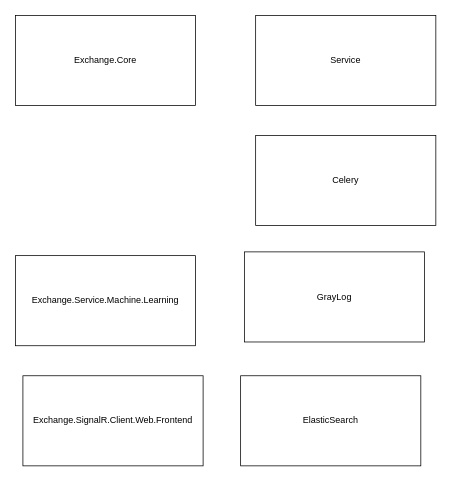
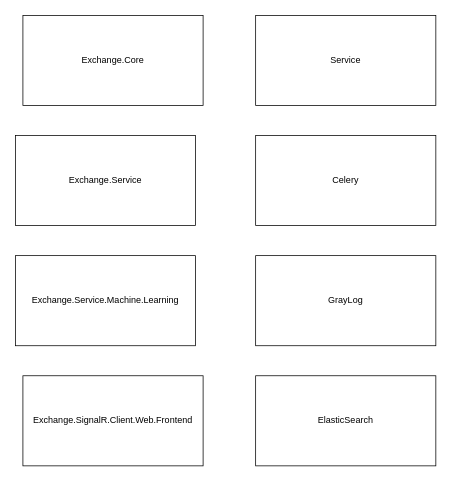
(105, 60) -> (113, 60)
none -> (105, 180)
(334, 297) -> (345, 300)
(330, 420) -> (345, 420)
